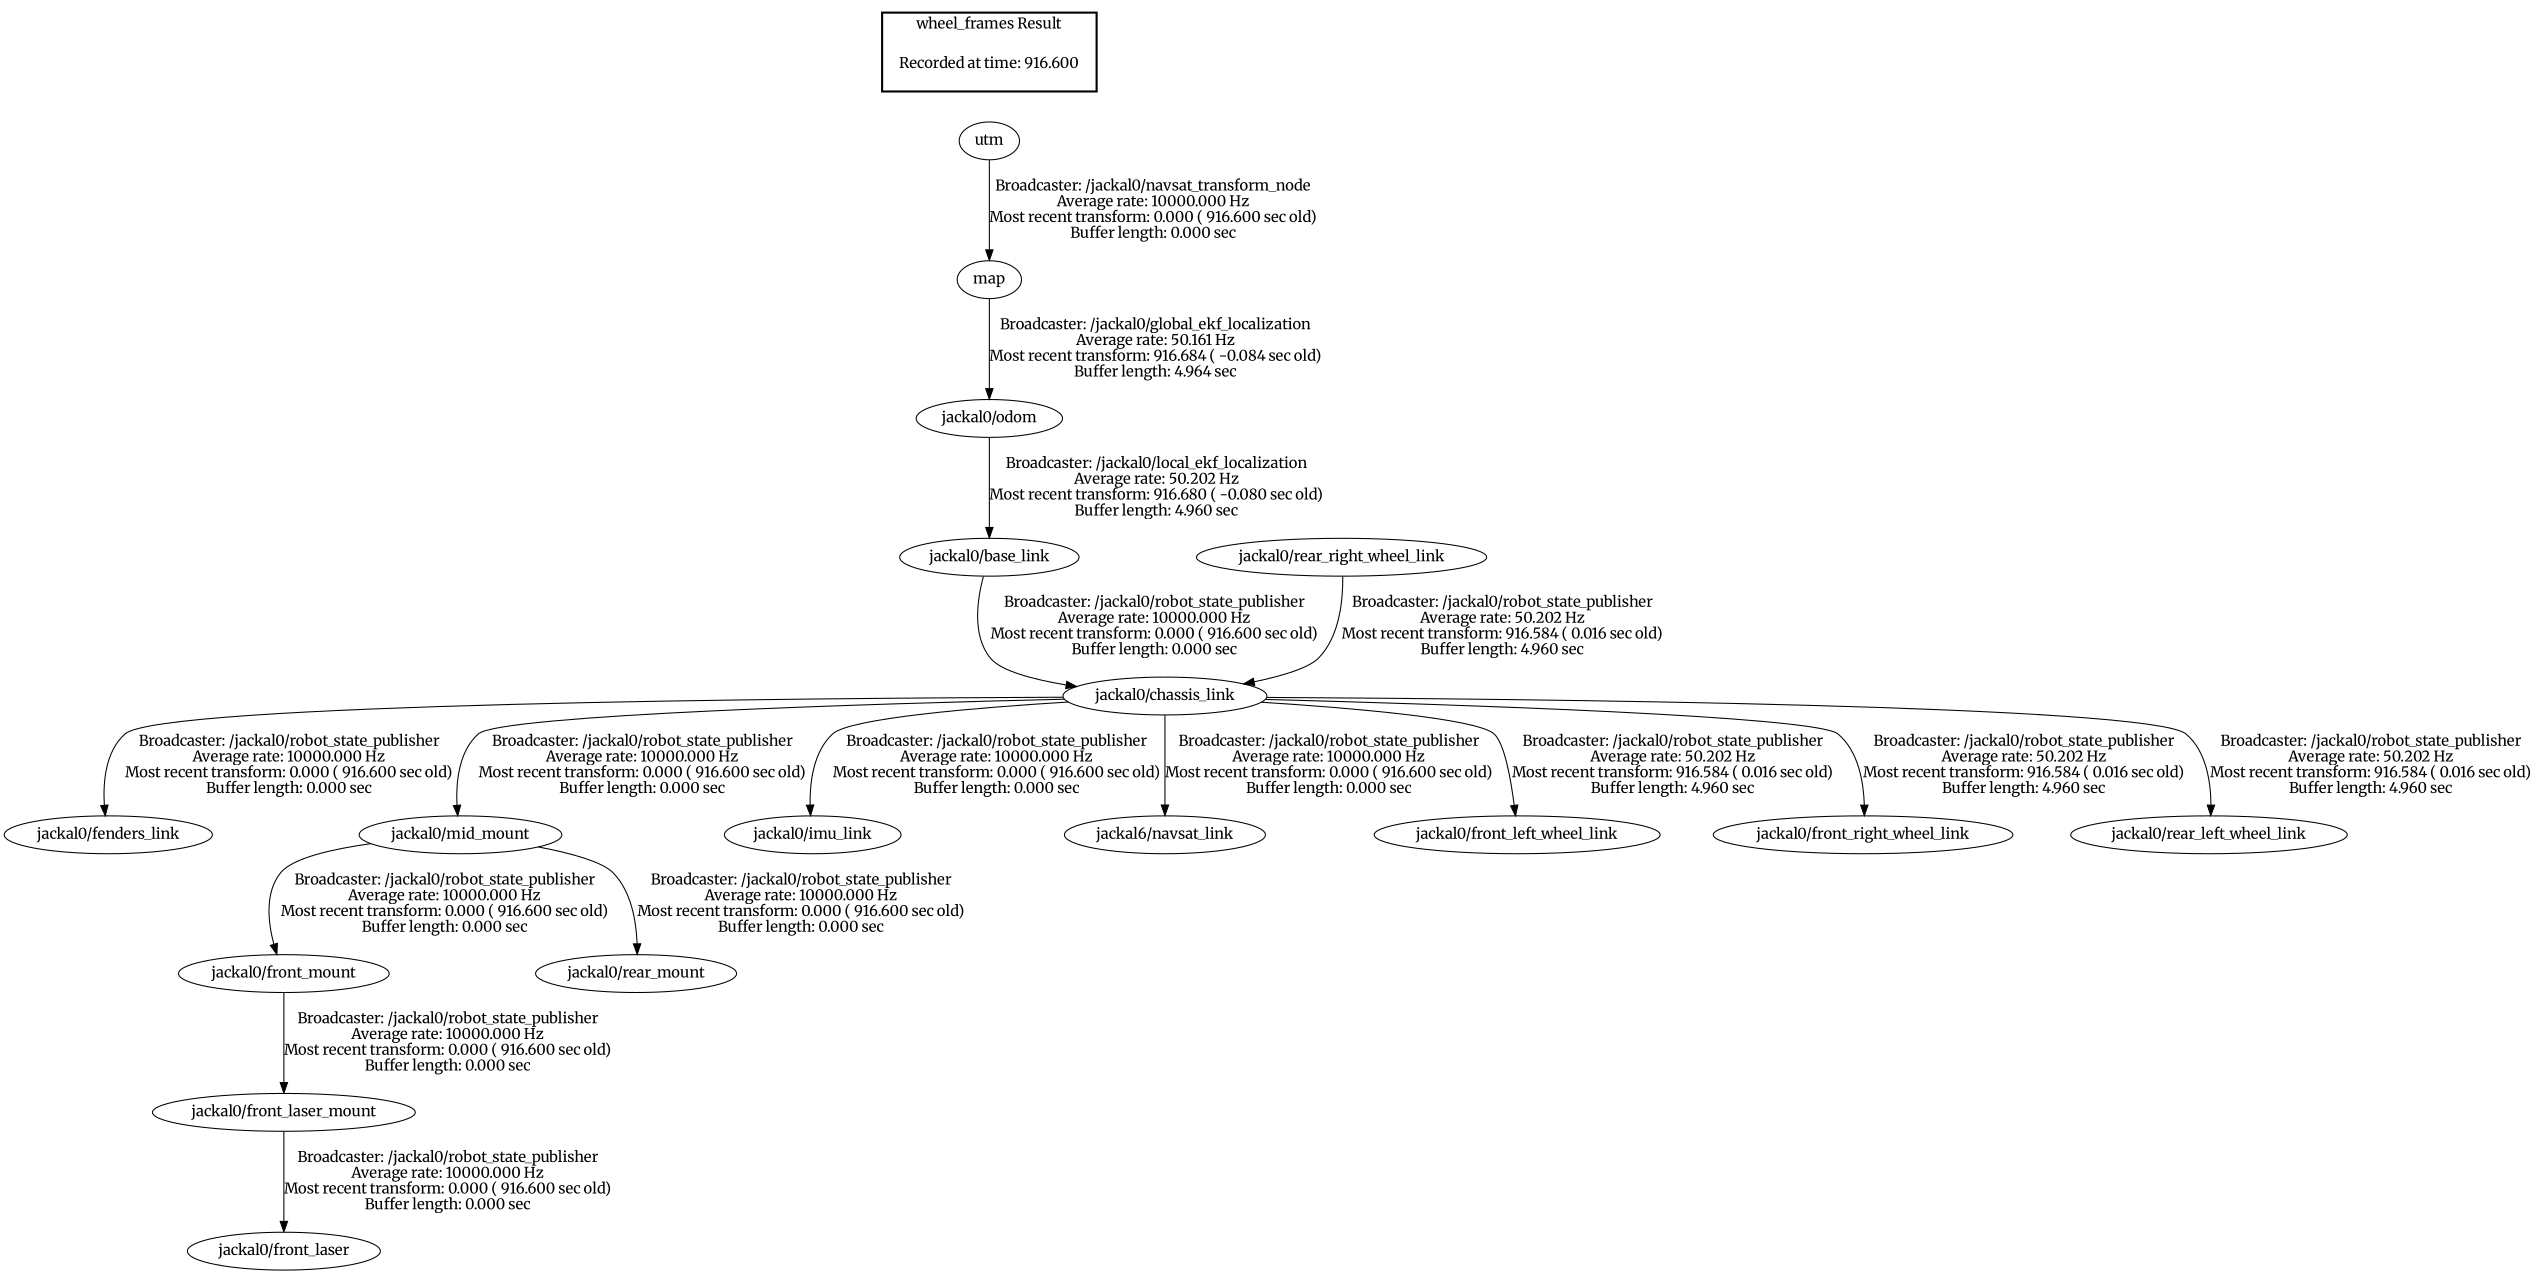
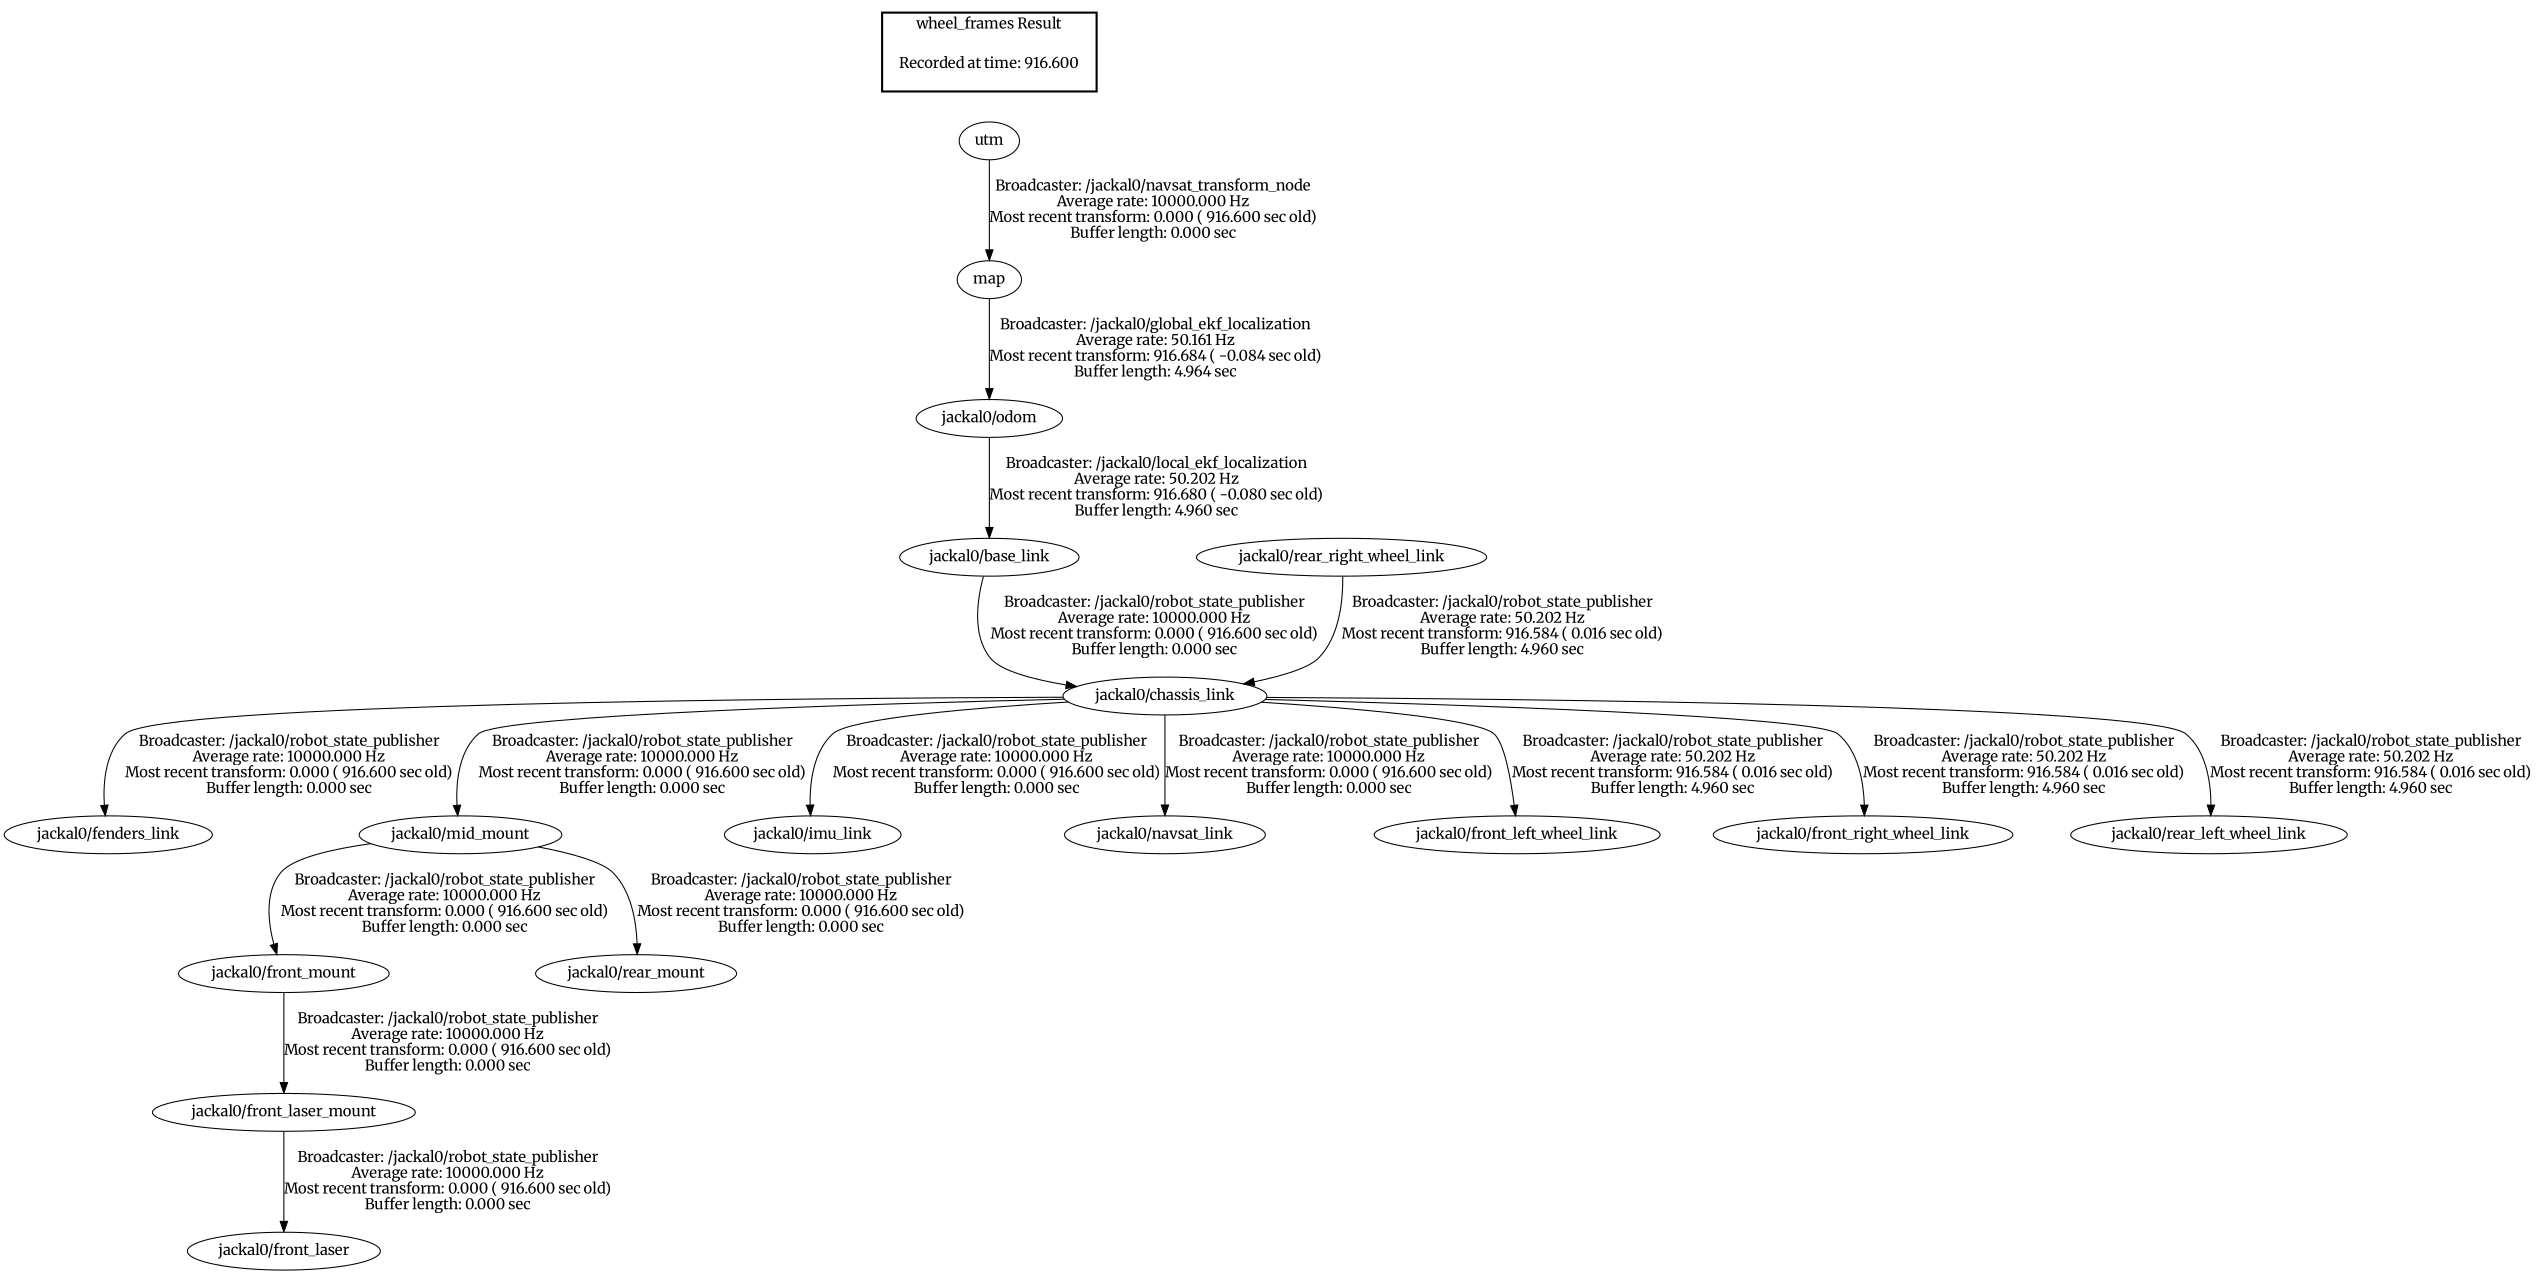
(1165, 835) -> (1165, 835)
